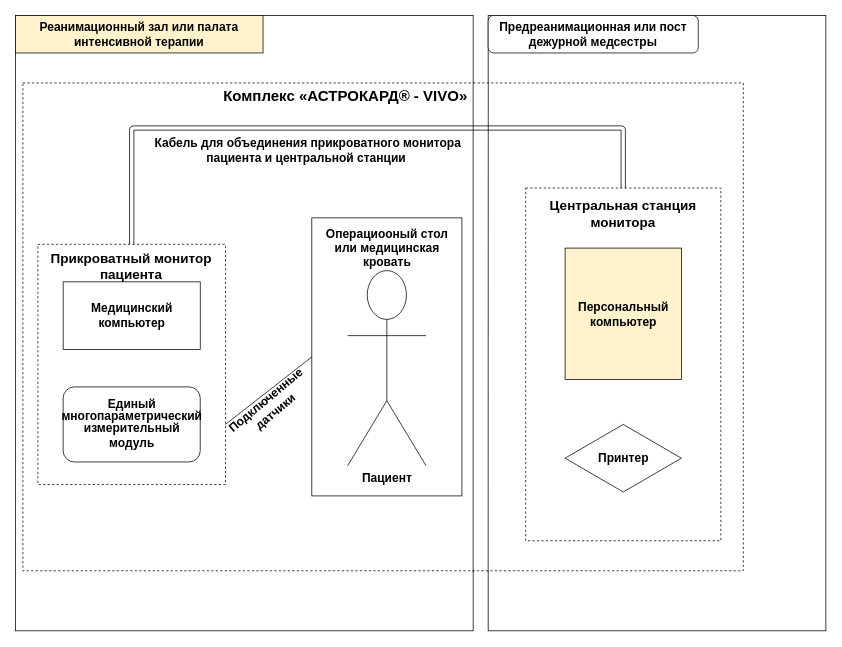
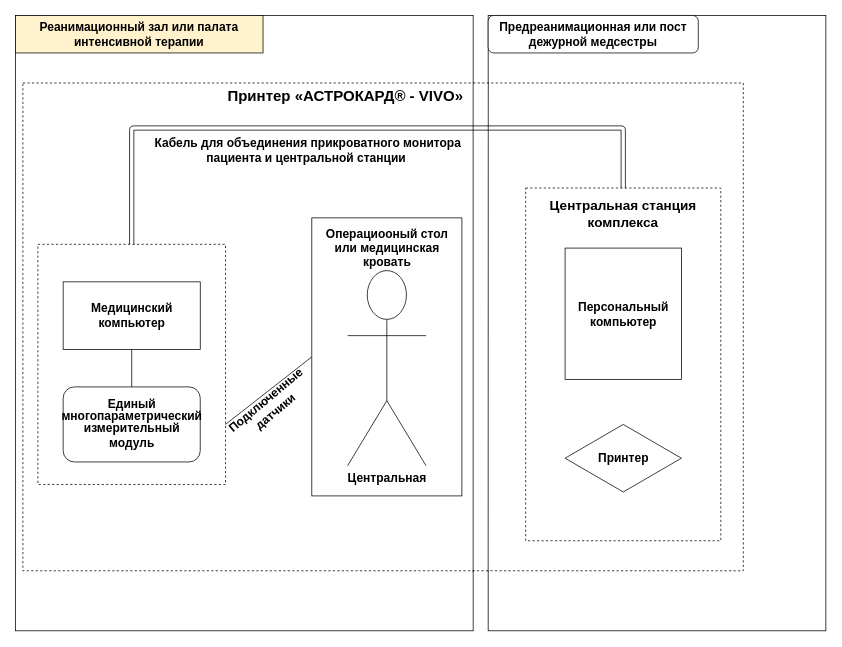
(345, 98) -> (345, 98)
(623, 214) -> (623, 214)
(132, 267) -> none
(623, 314) -> (623, 314)
none -> (132, 368)
(387, 476) -> (387, 476)
